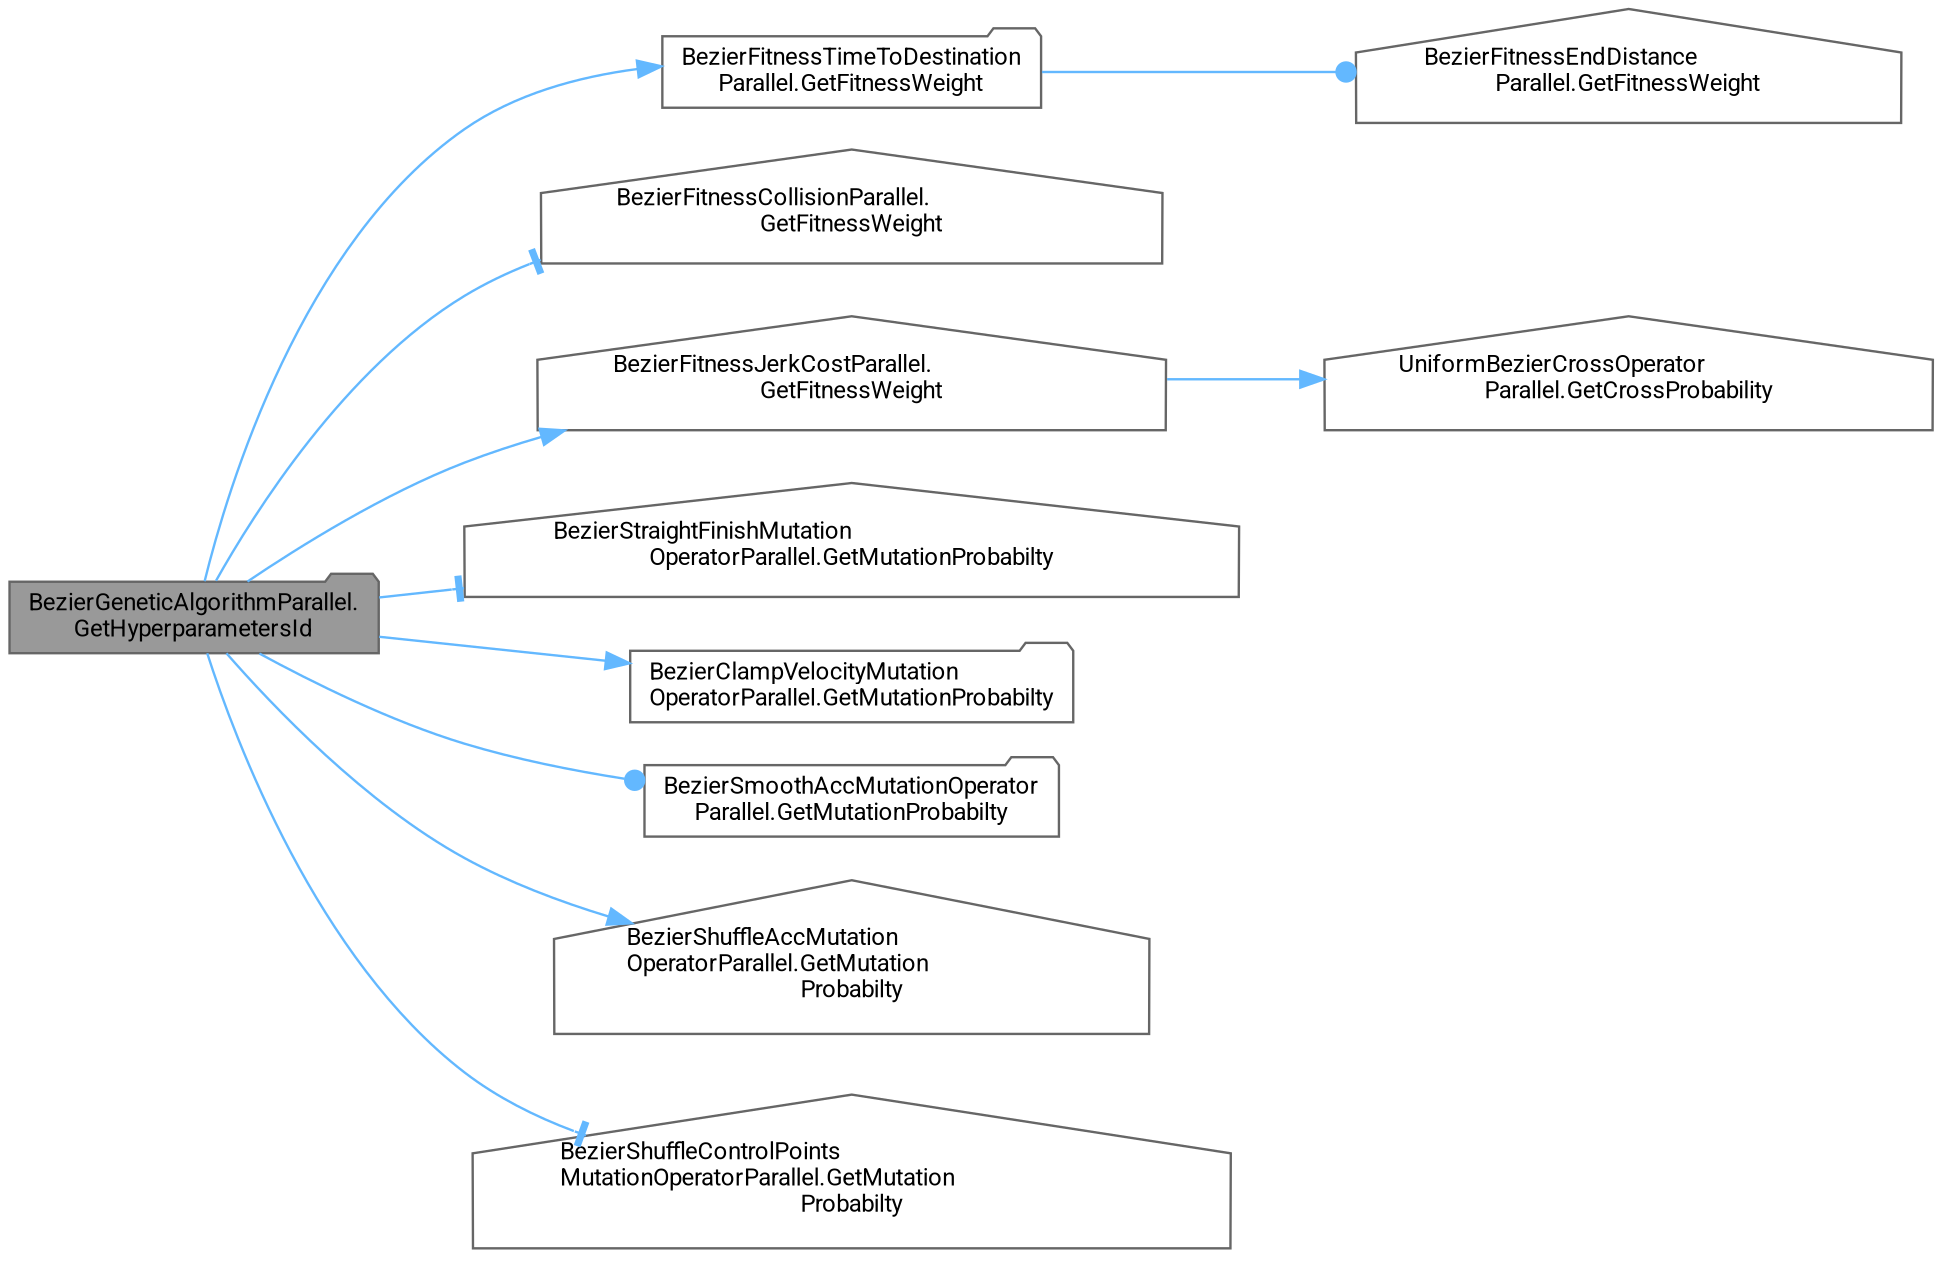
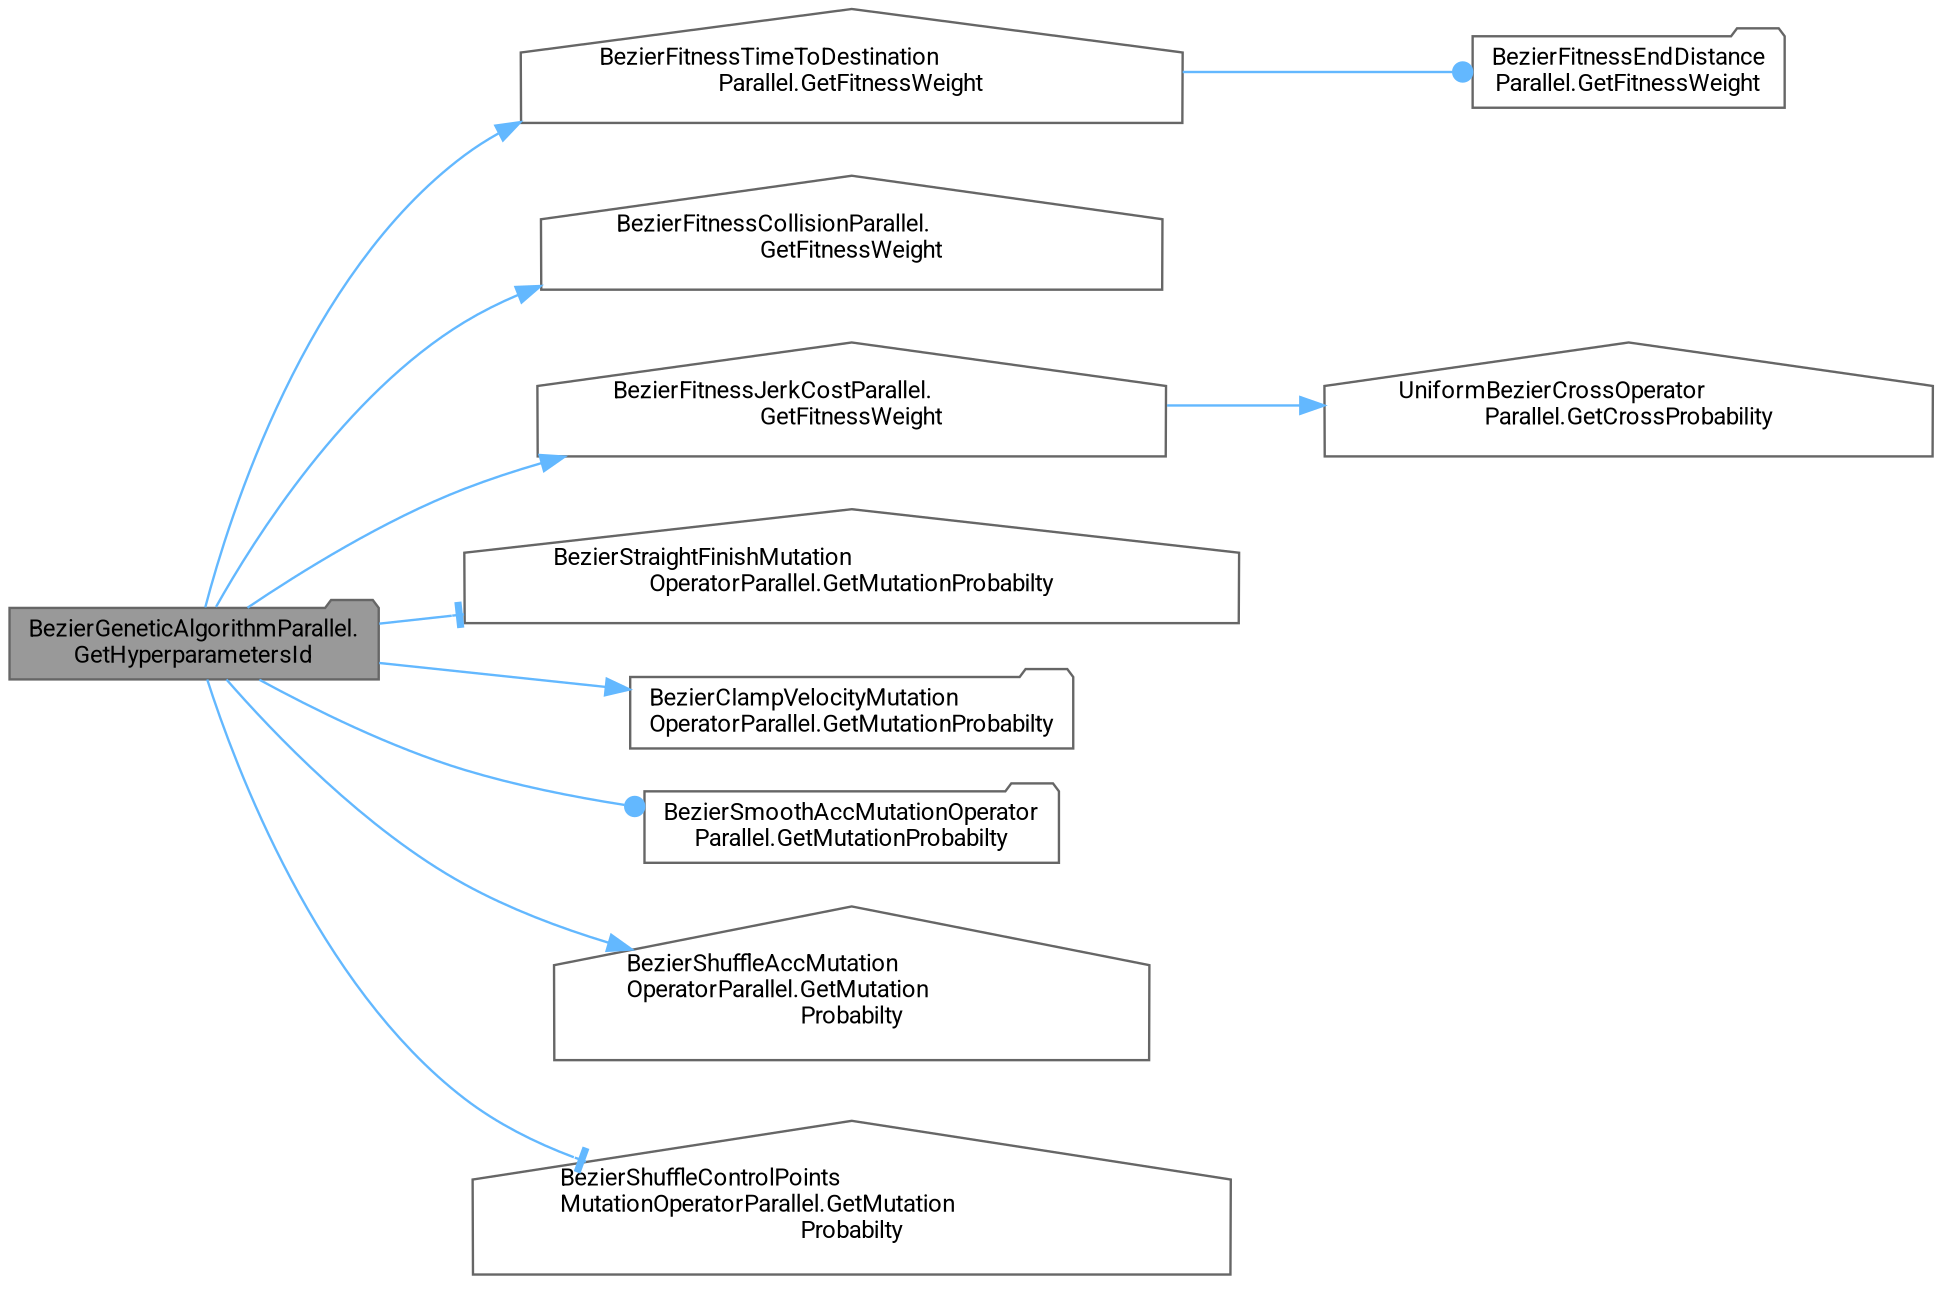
(852, 72) -> (852, 72)
(1629, 72) -> (1629, 72)
(347, 396) -> (343, 427)
